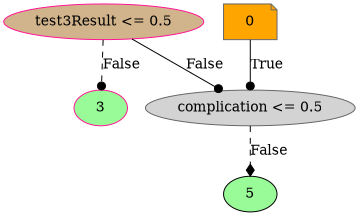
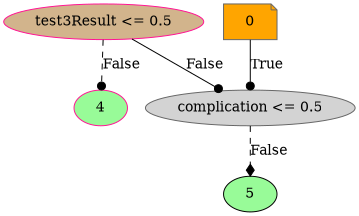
(101, 108) -> (101, 108)
